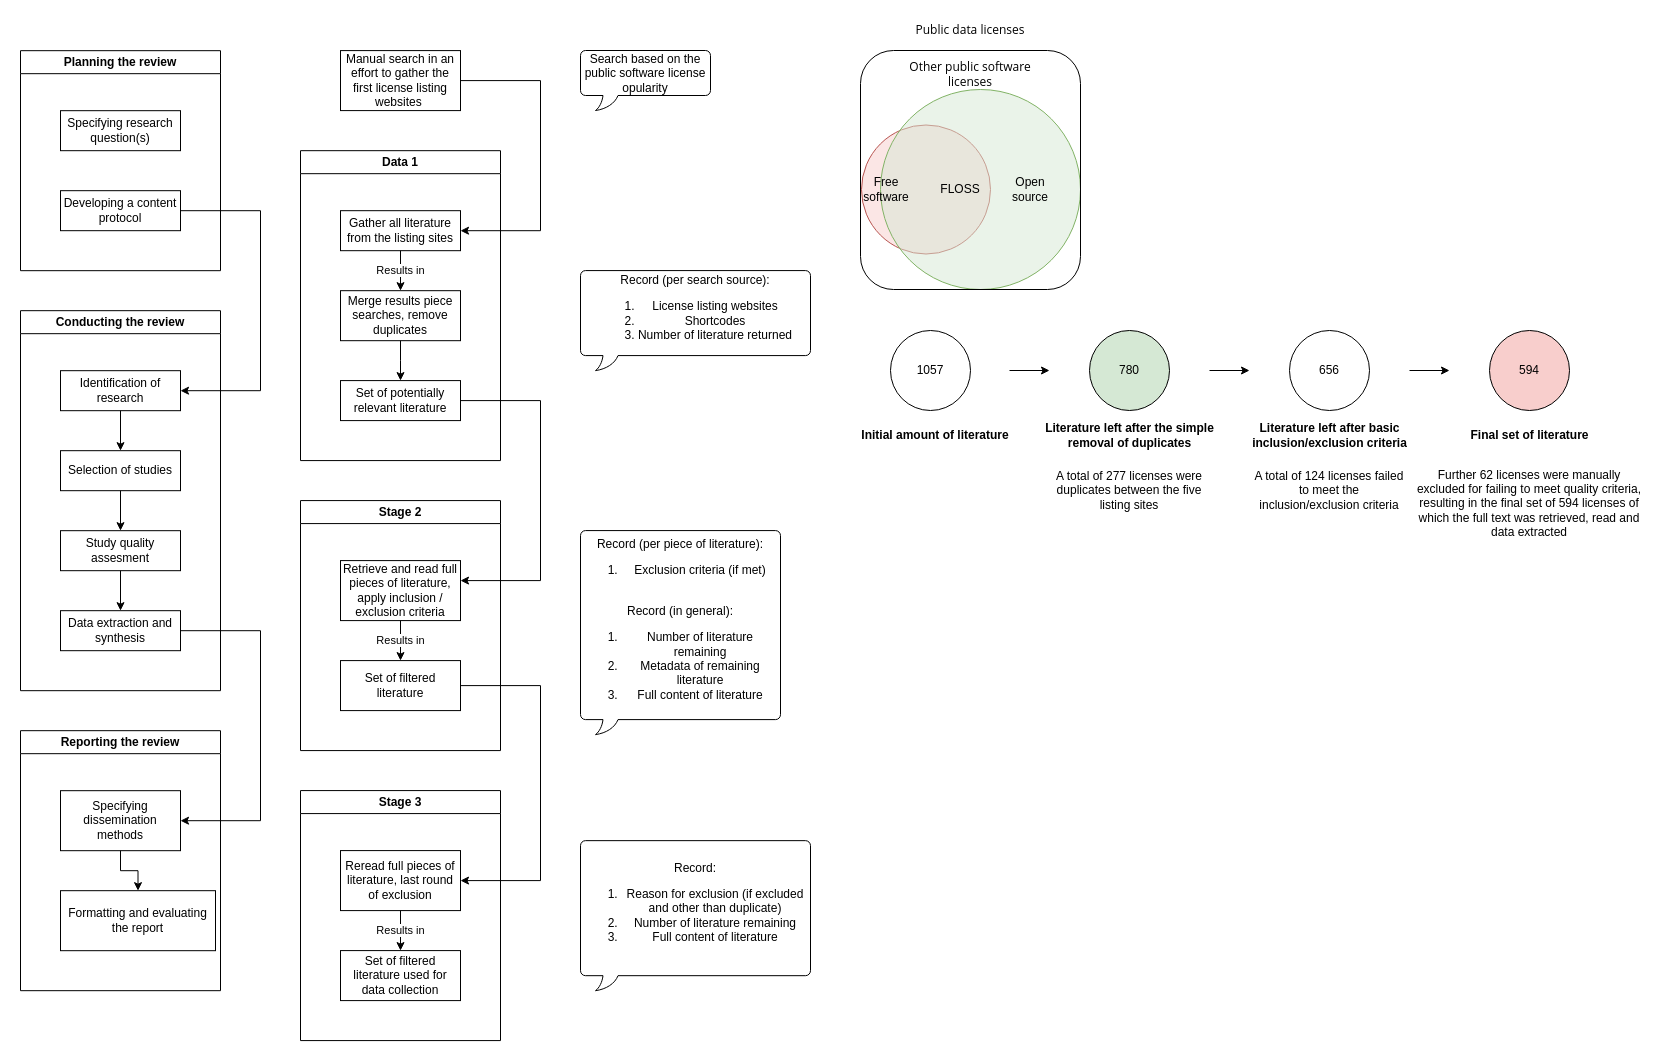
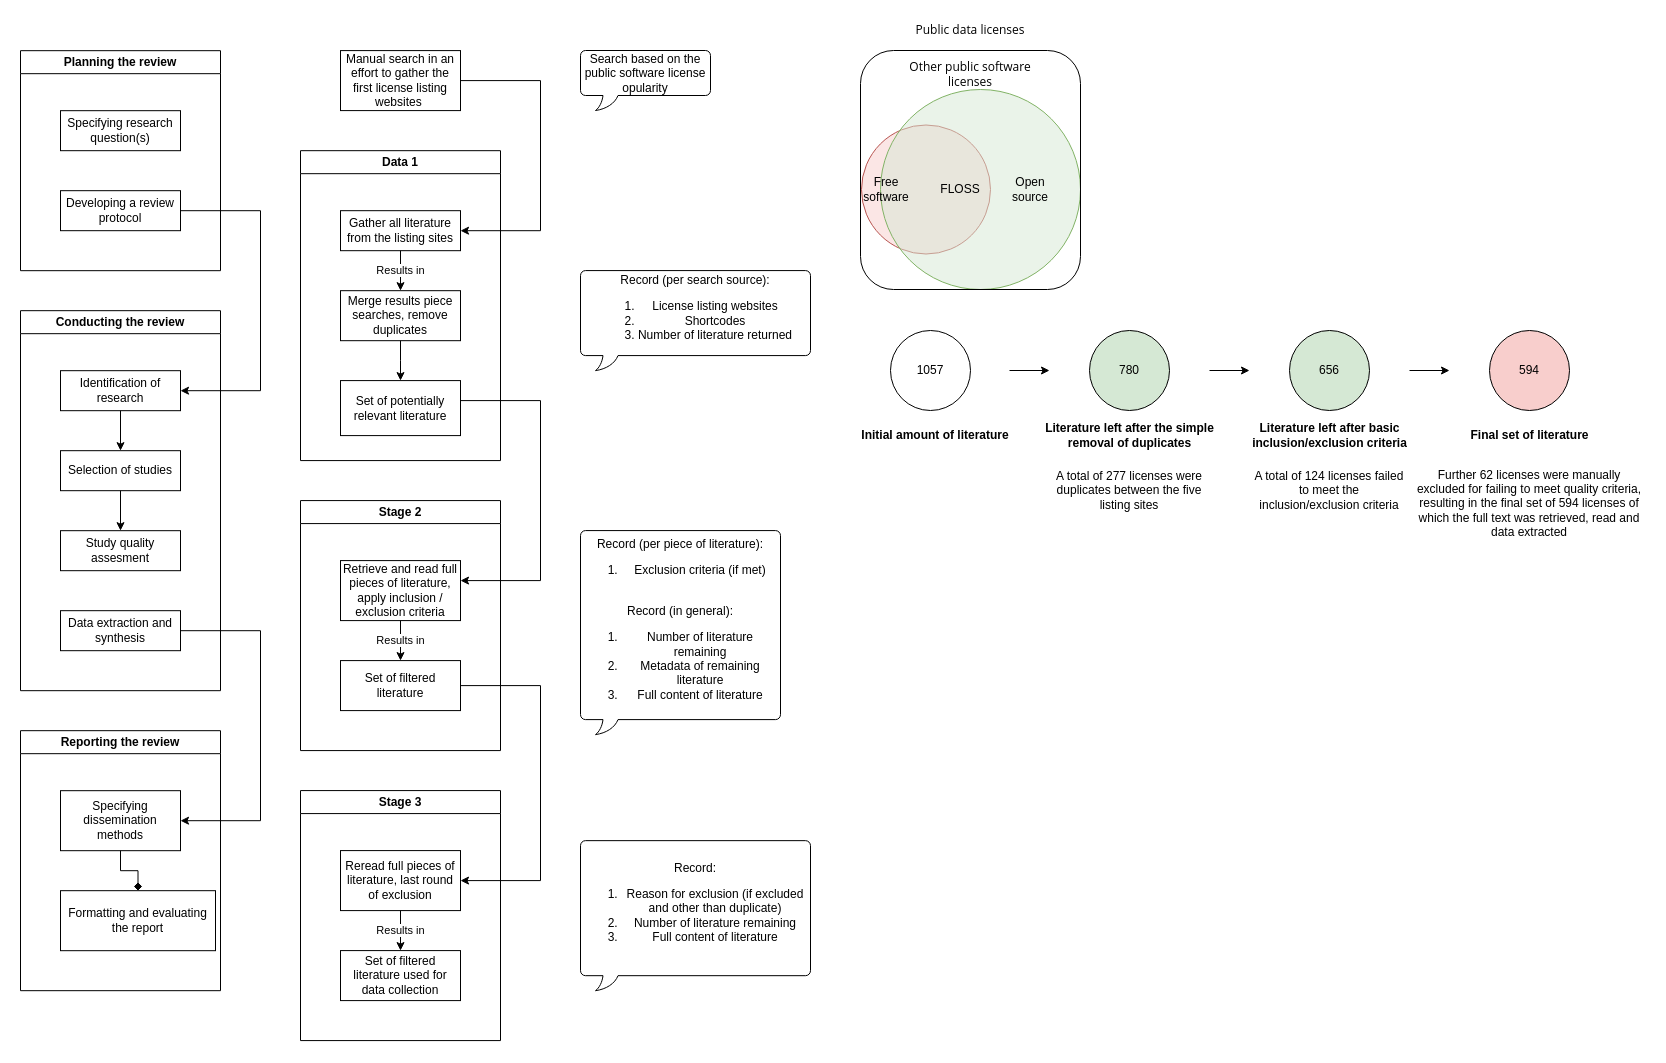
(121, 211) -> (121, 211)
(1330, 371) -> (1330, 371)
(401, 401) -> (401, 408)
(121, 587) -> none
(138, 882) -> (138, 882)
